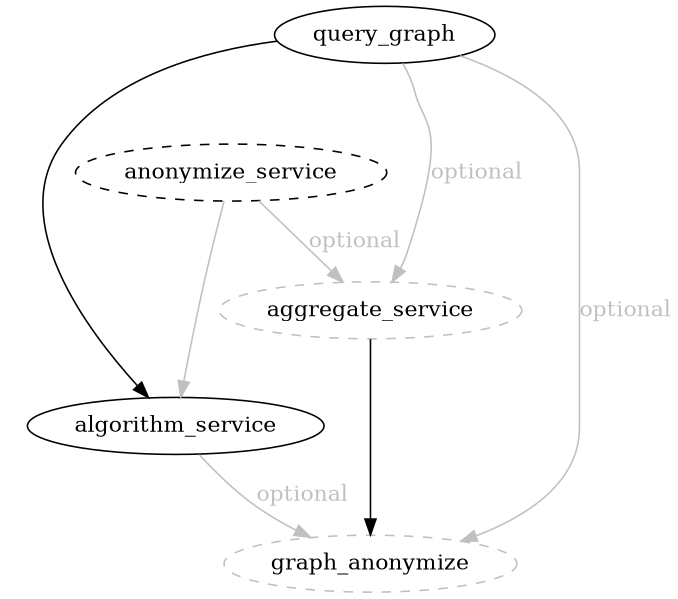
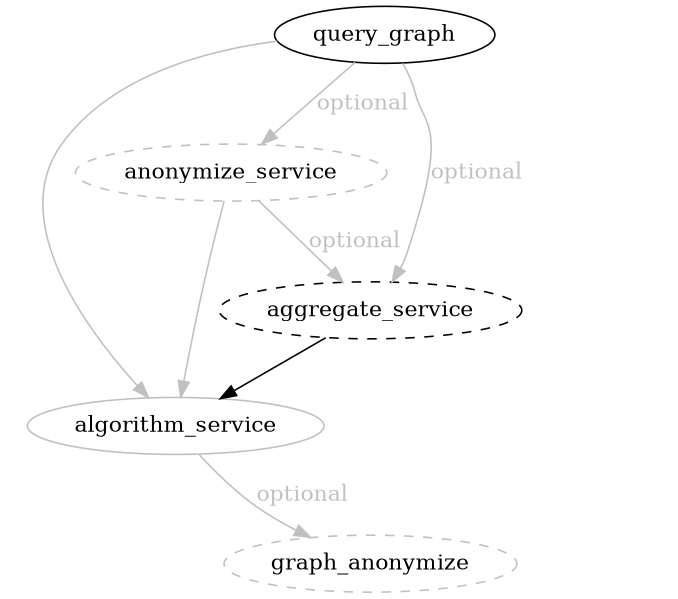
(56, 156) -> (56, 156)
(231, 173) -> (231, 173)
(579, 290) -> (314, 98)
(370, 310) -> (370, 310)
(176, 426) -> (176, 426)
(370, 429) -> (280, 364)
